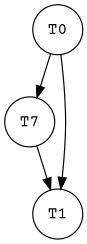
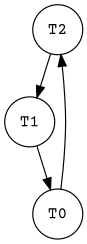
(66, 116) -> (42, 162)
(30, 122) -> (58, 30)
